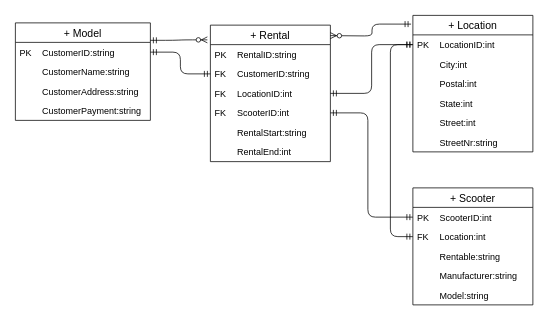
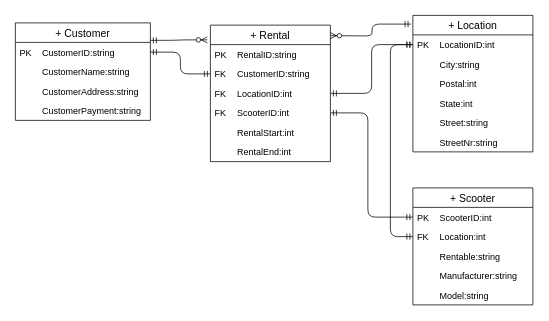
(83, 33) -> (83, 33)
(456, 65) -> (464, 65)
(462, 123) -> (470, 123)
(279, 133) -> (271, 133)
